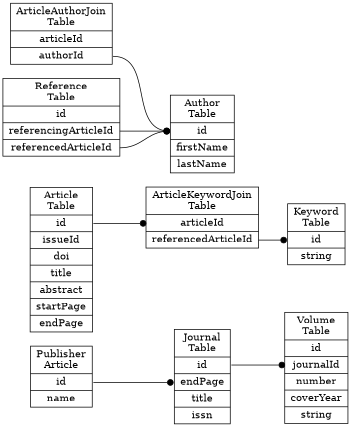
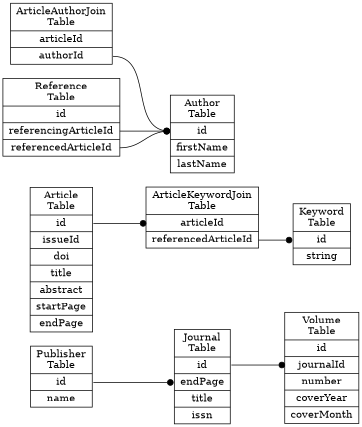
(61, 365) -> (61, 365)
(316, 415) -> (322, 415)
